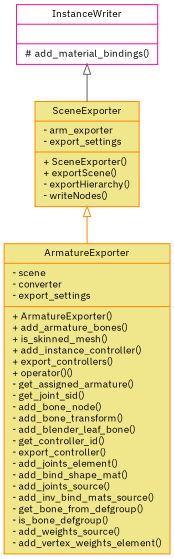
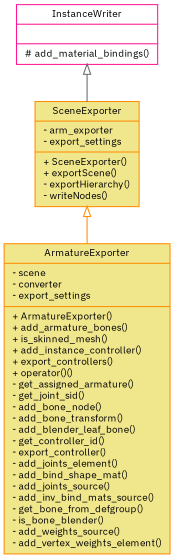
(61, 520) -> (58, 520)
